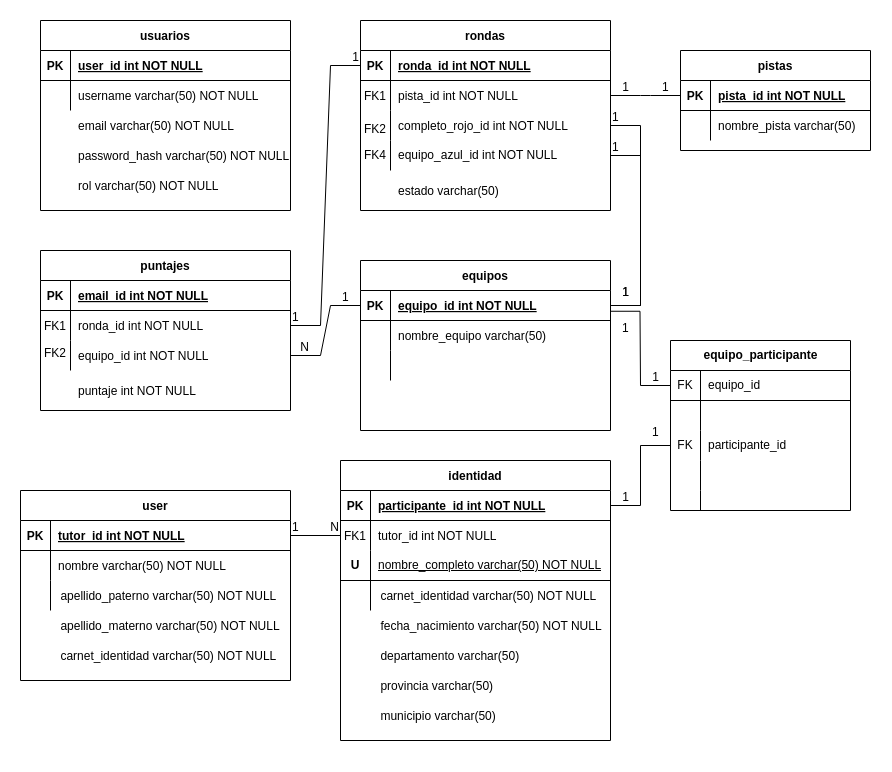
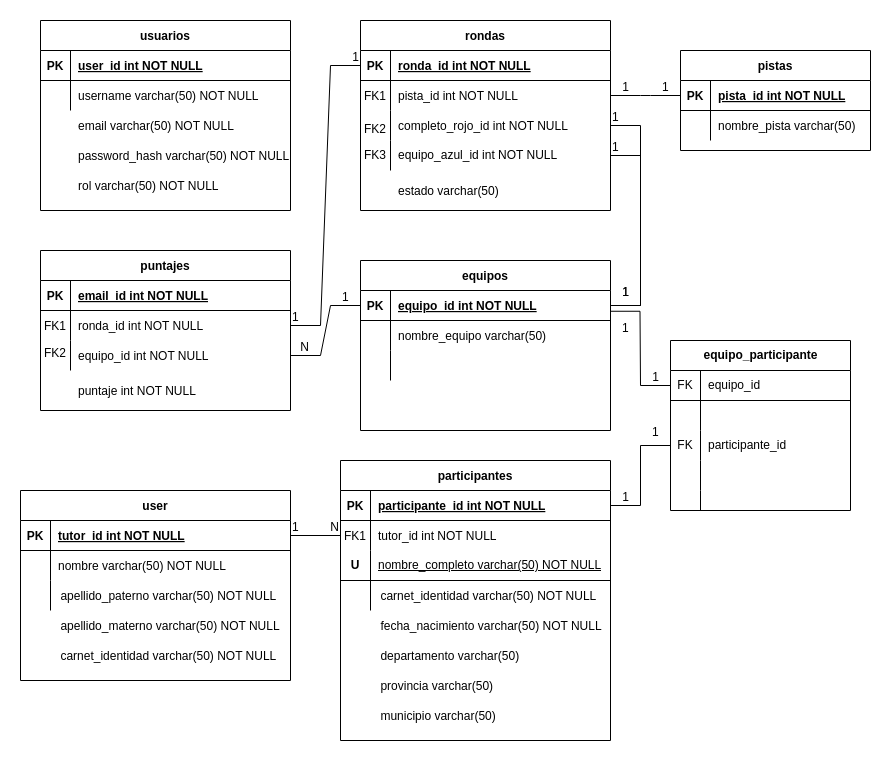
(376, 156) -> (376, 156)
(475, 476) -> (475, 476)
